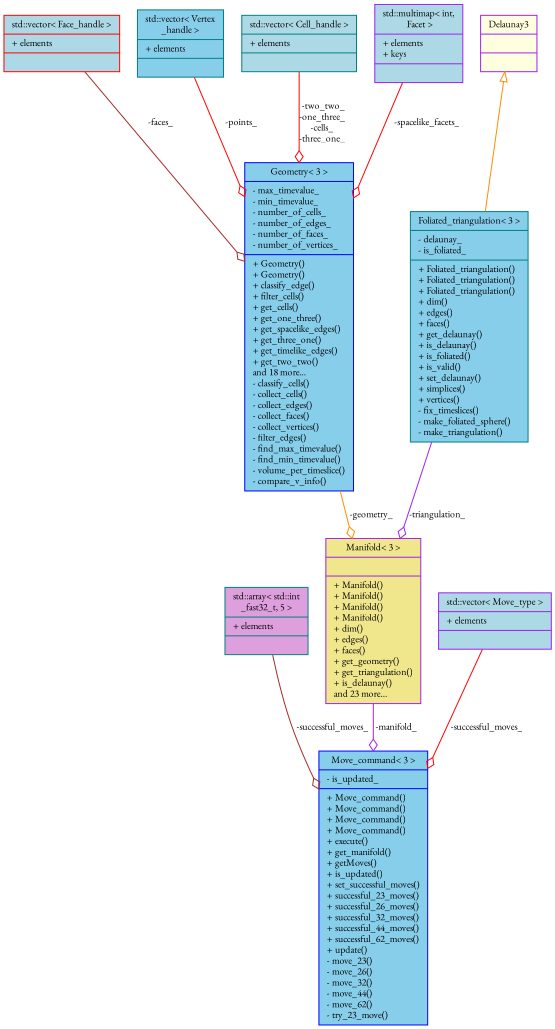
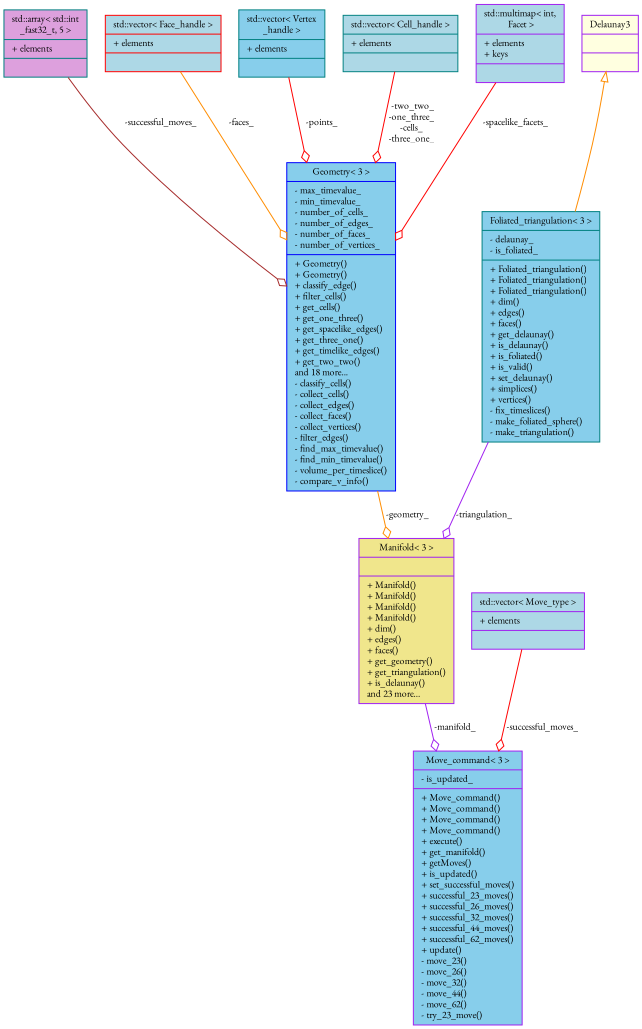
(161, 162) -> (230, 151)
(289, 718) -> (165, 186)
(373, 888) -> (468, 888)
